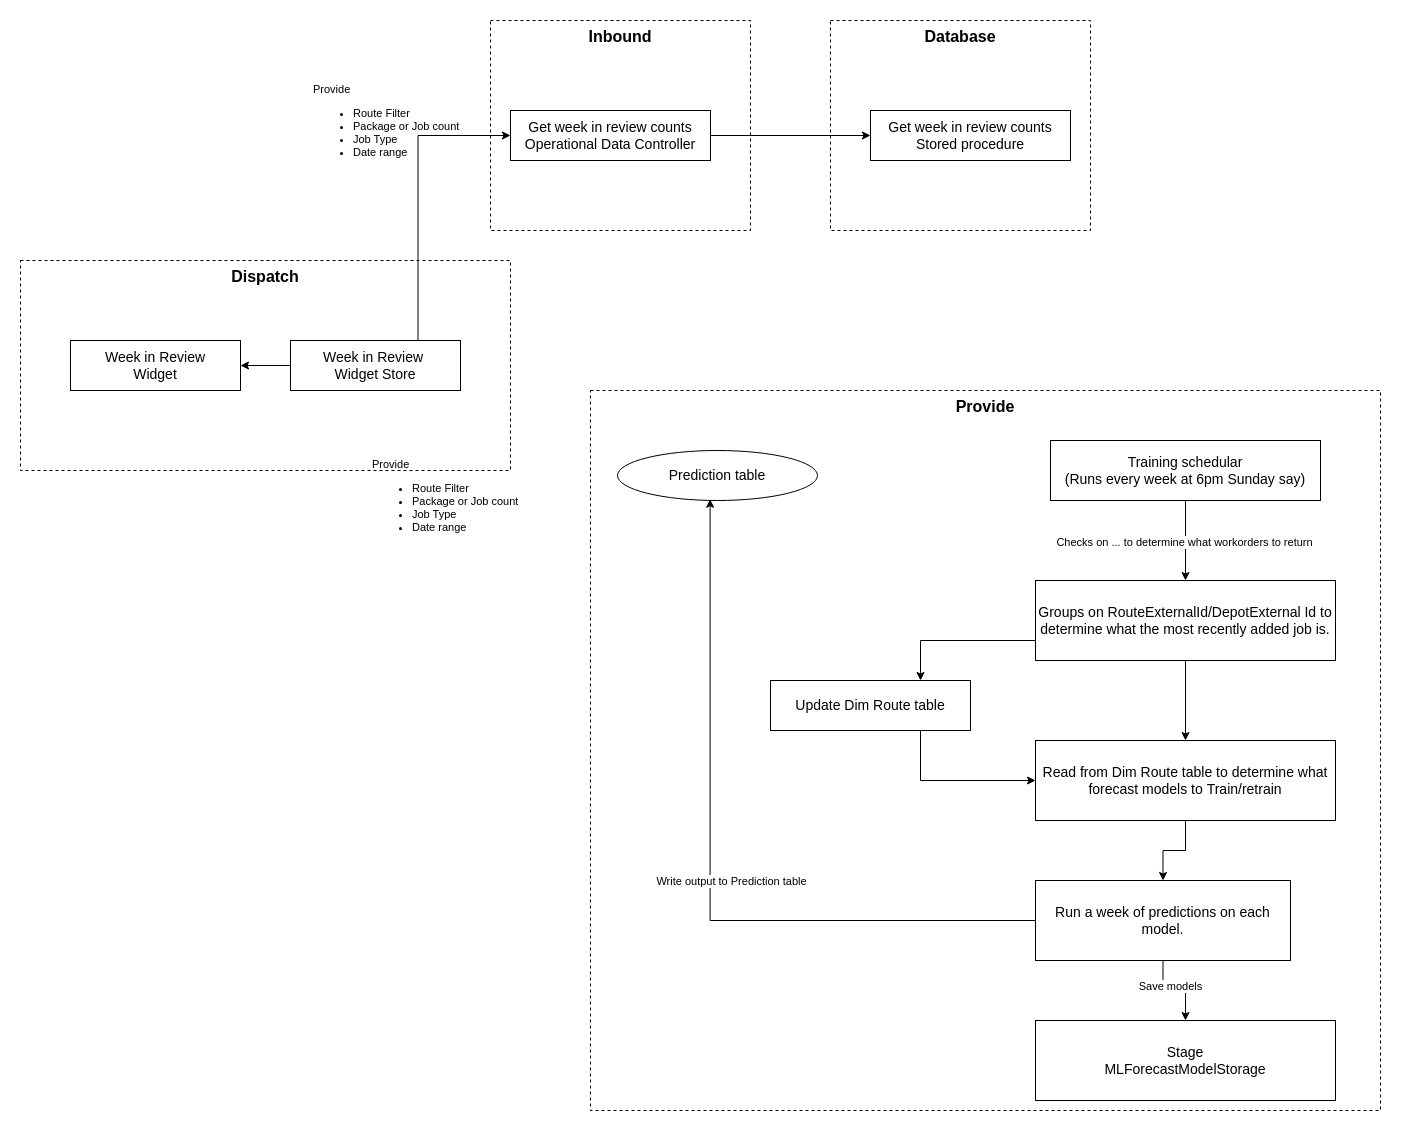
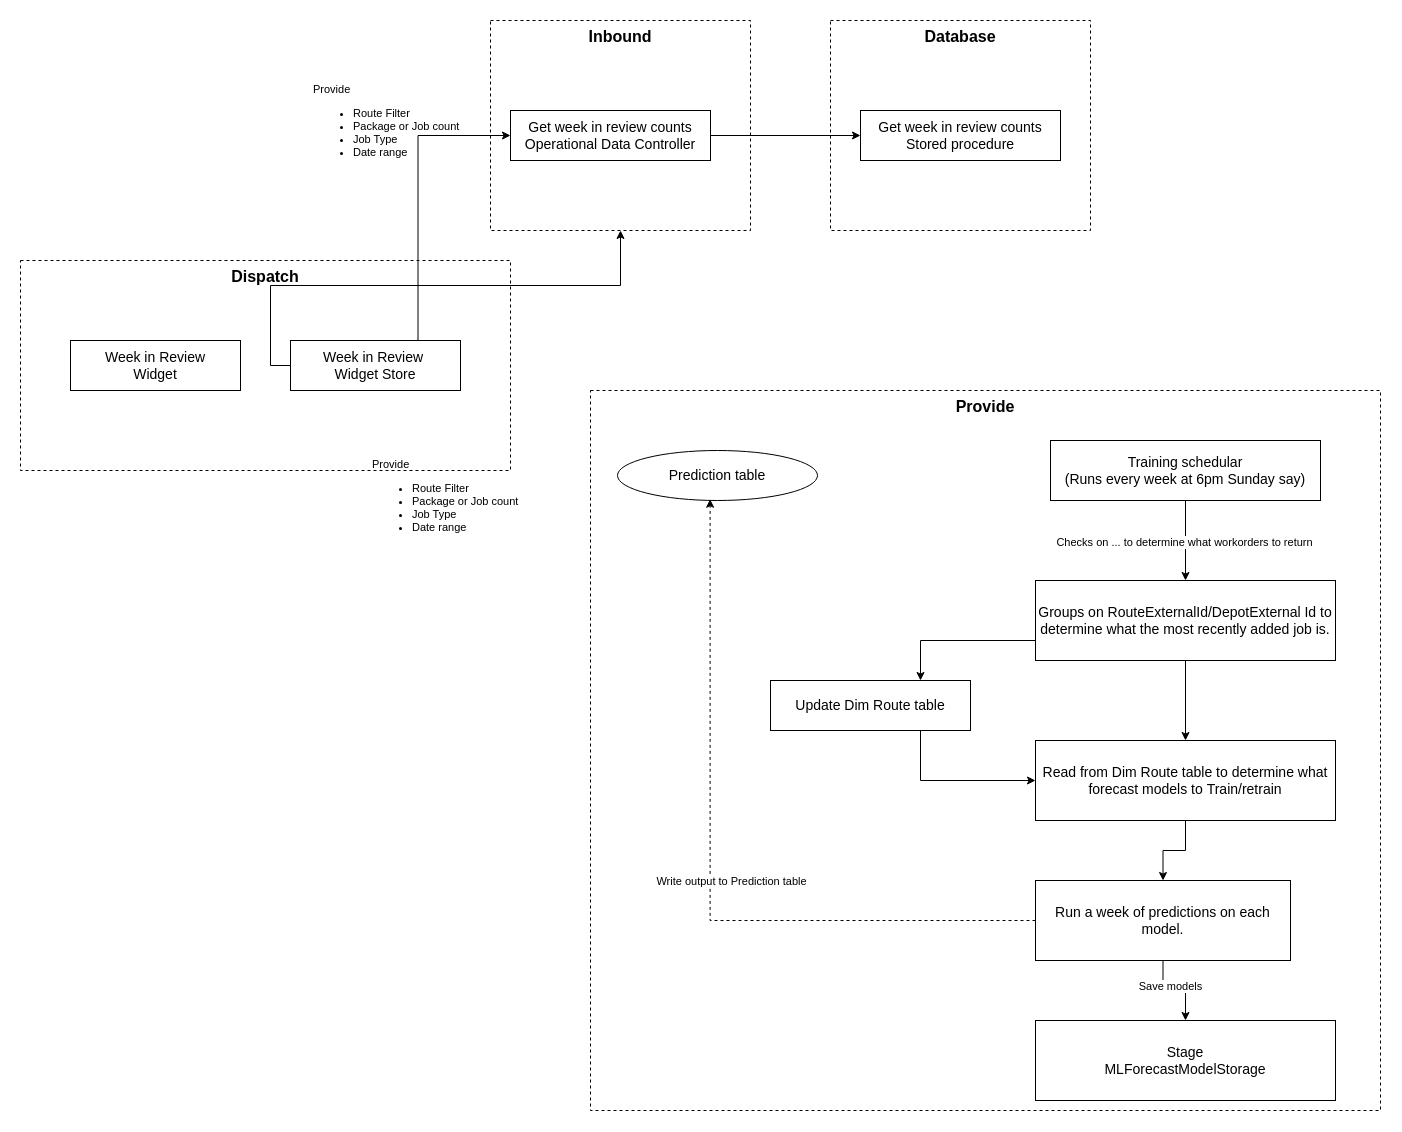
(971, 136) -> (961, 136)
(260, 366) -> (429, 286)
(710, 691) -> (710, 691)
